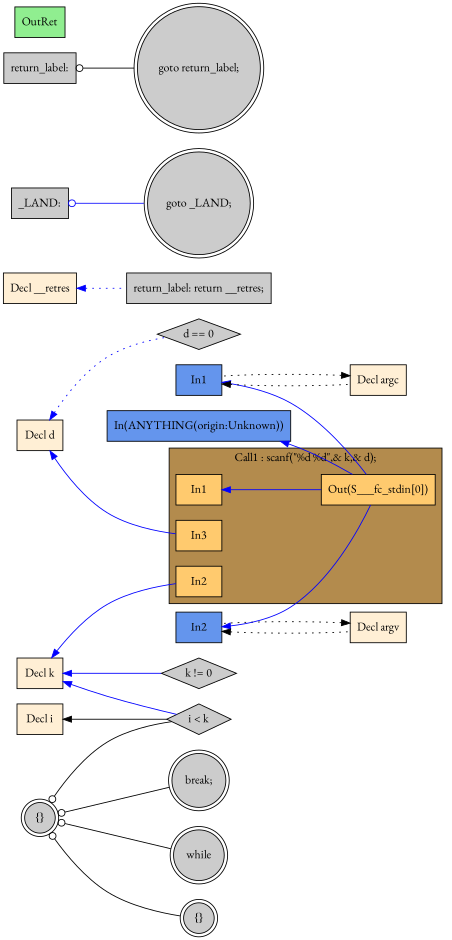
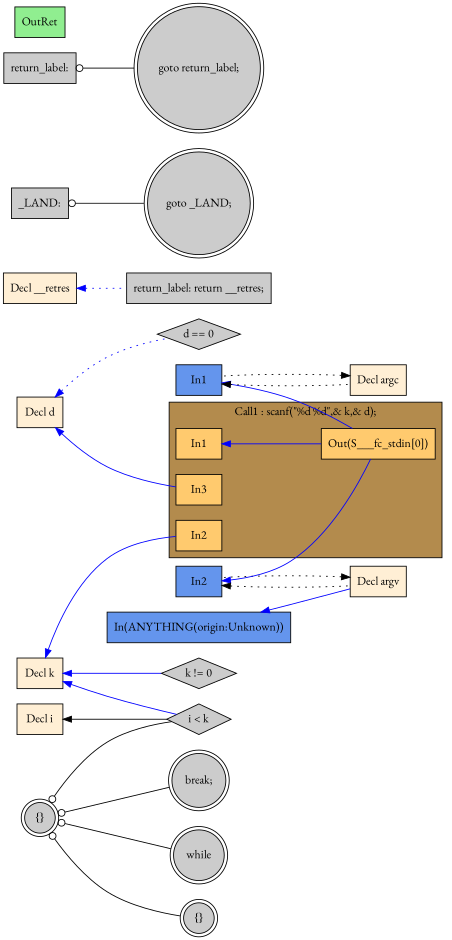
(110, 203) -> (110, 203)
(321, 458) -> (310, 599)
